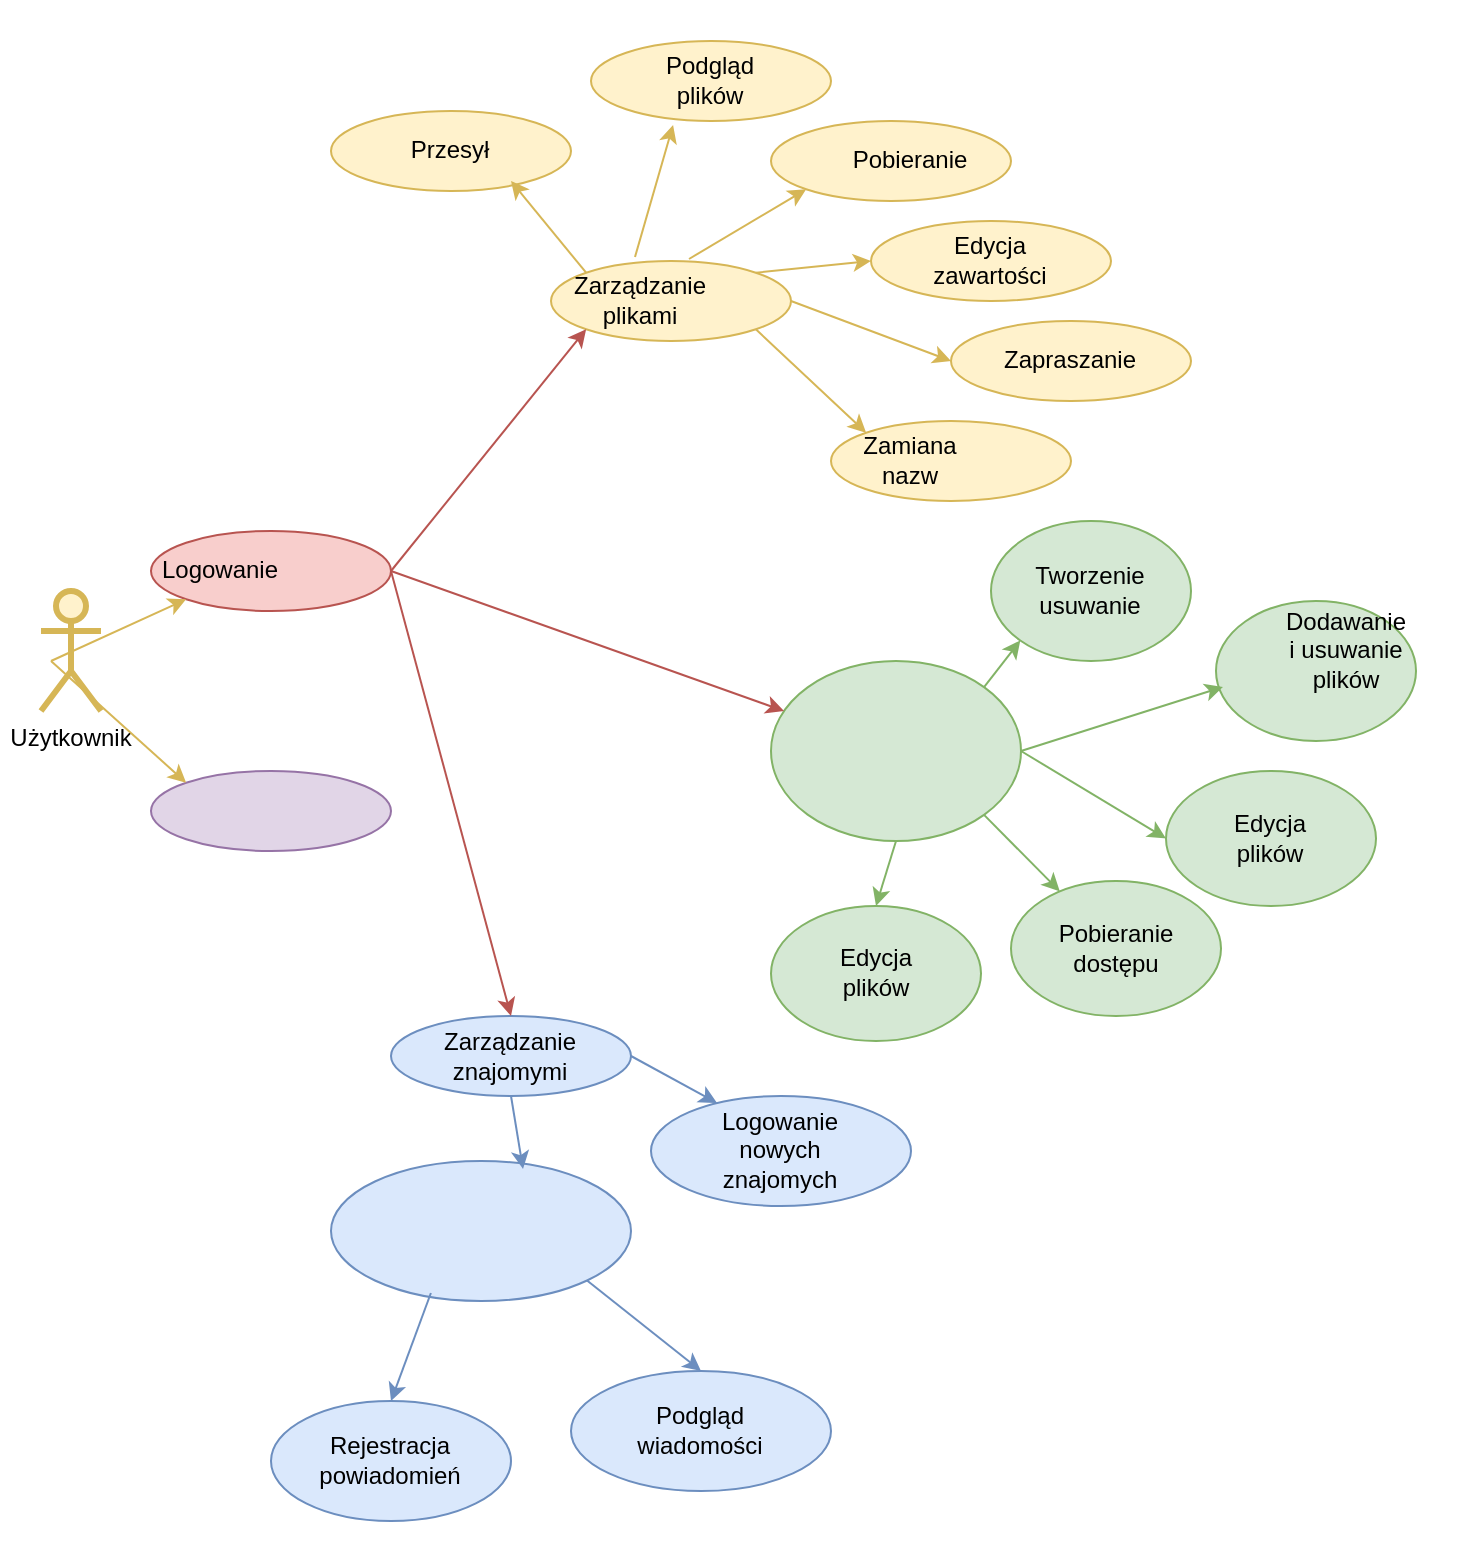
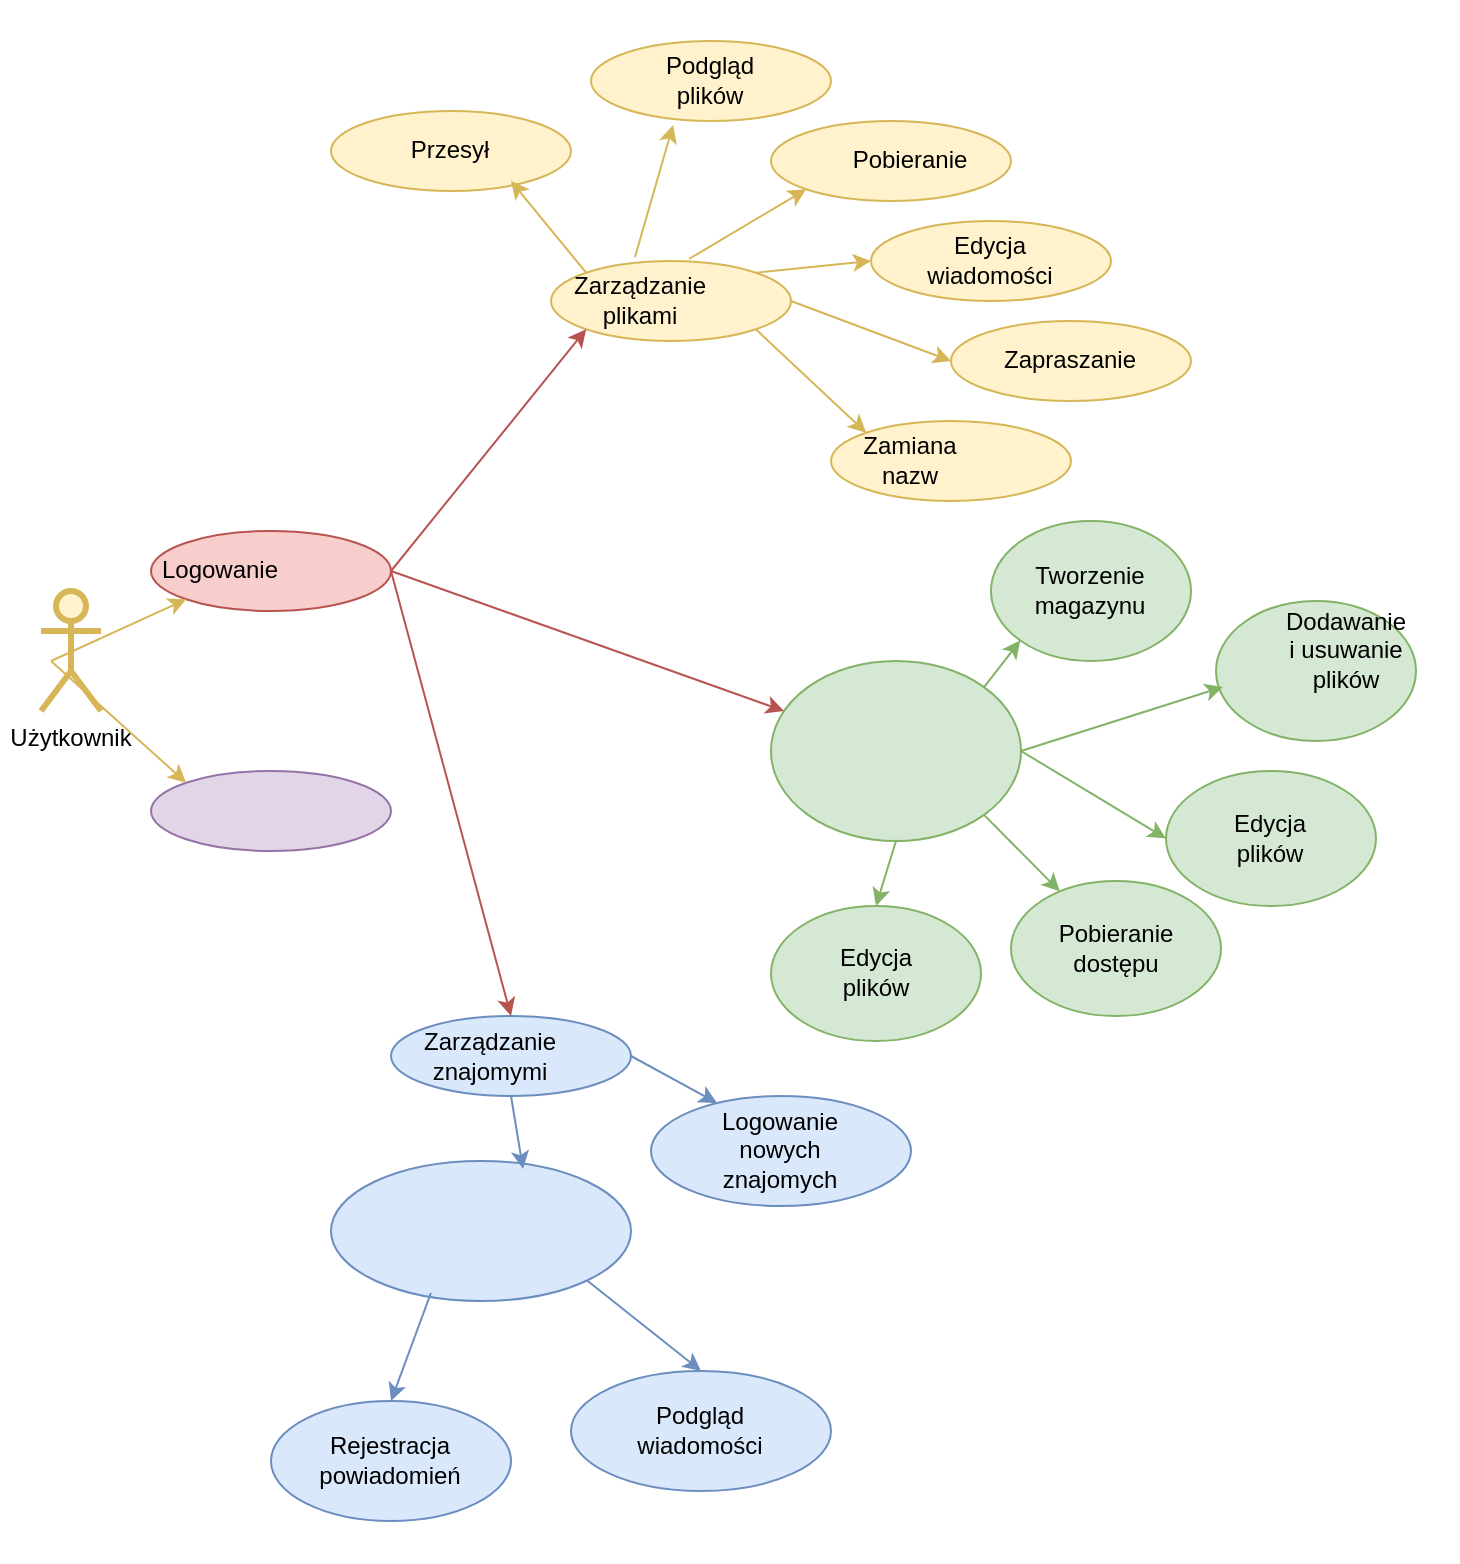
(991, 261) -> (991, 261)
(1091, 591) -> (1091, 591)
(511, 1056) -> (491, 1056)
